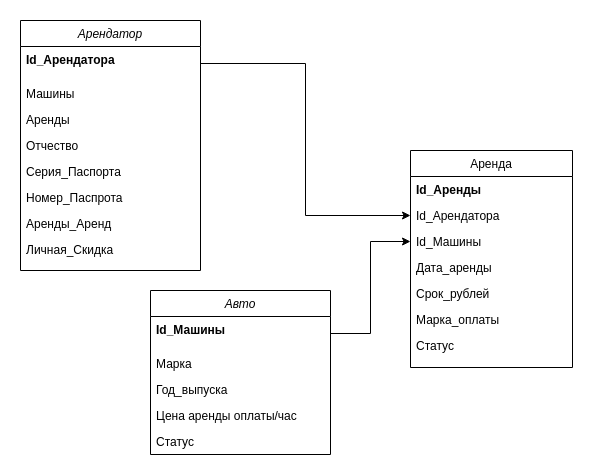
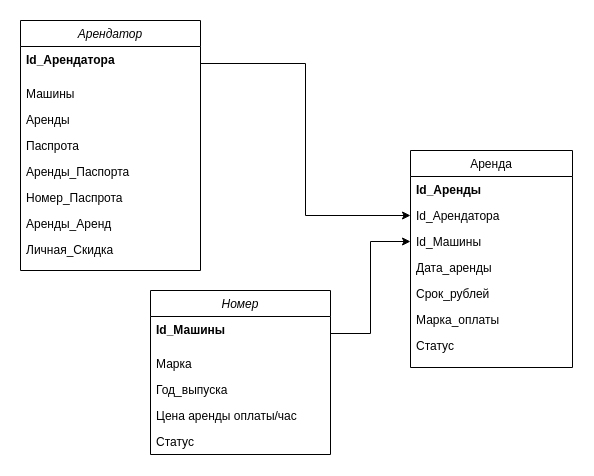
(53, 146) -> (53, 146)
(73, 172) -> (76, 172)
(240, 304) -> (240, 304)
